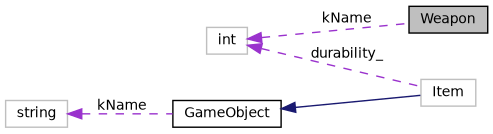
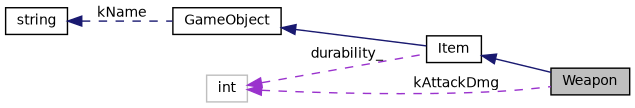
(345, 19) -> (454, 84)
none -> (523, 66)
(448, 93) -> (454, 49)
(37, 114) -> (37, 21)
(127, 114) -> (127, 21)
